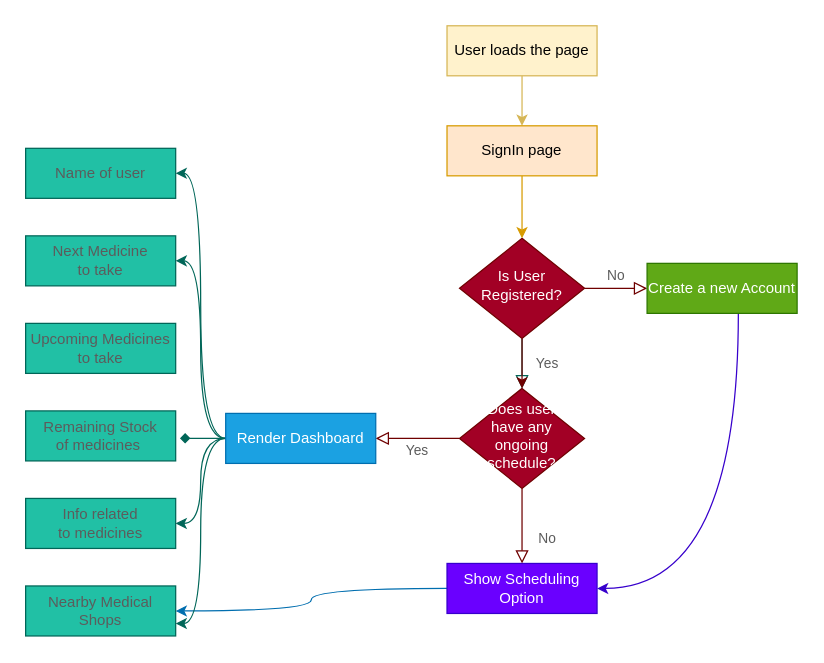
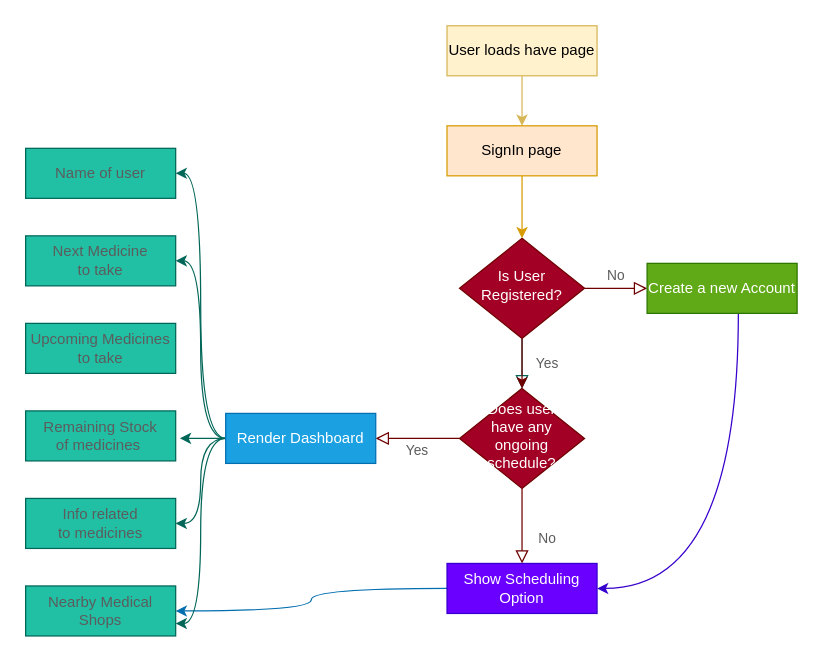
(522, 51) -> (522, 51)
(191, 438) -> (190, 438)
